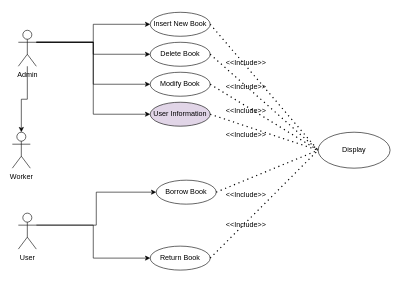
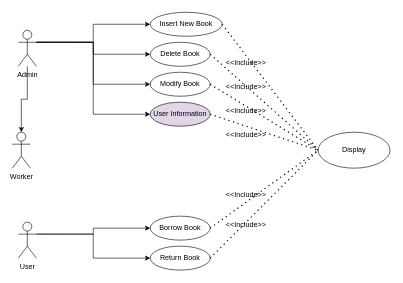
(180, 24) -> (186, 24)
(186, 192) -> (180, 228)
(27, 231) -> (27, 240)
